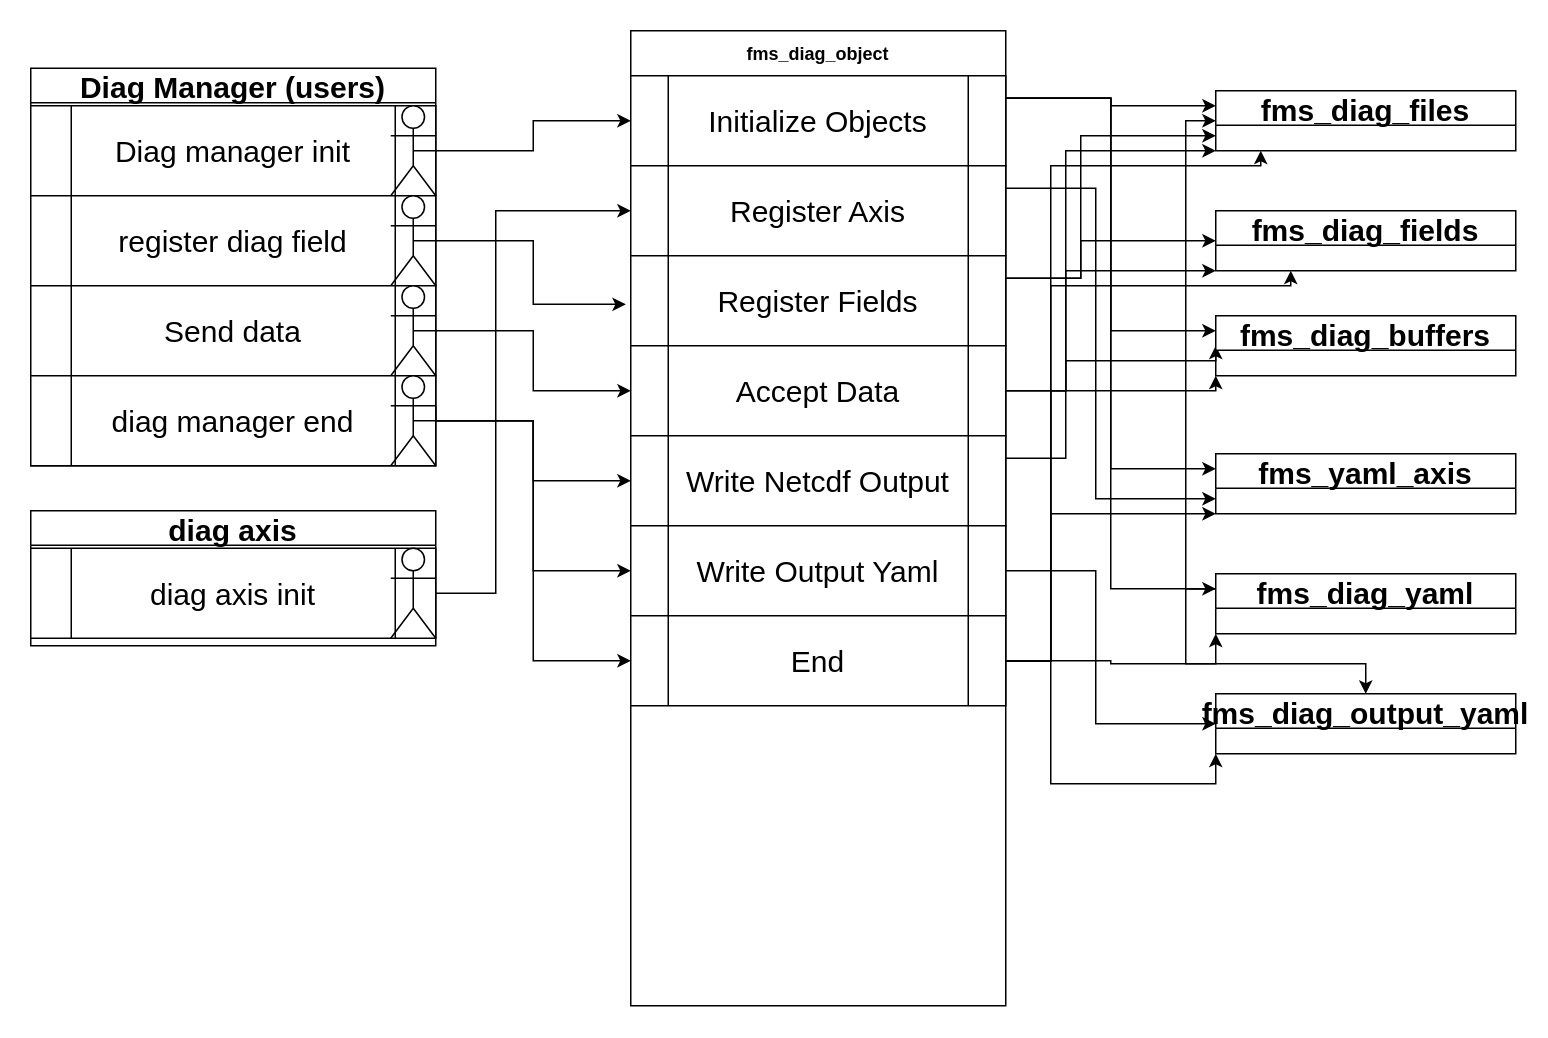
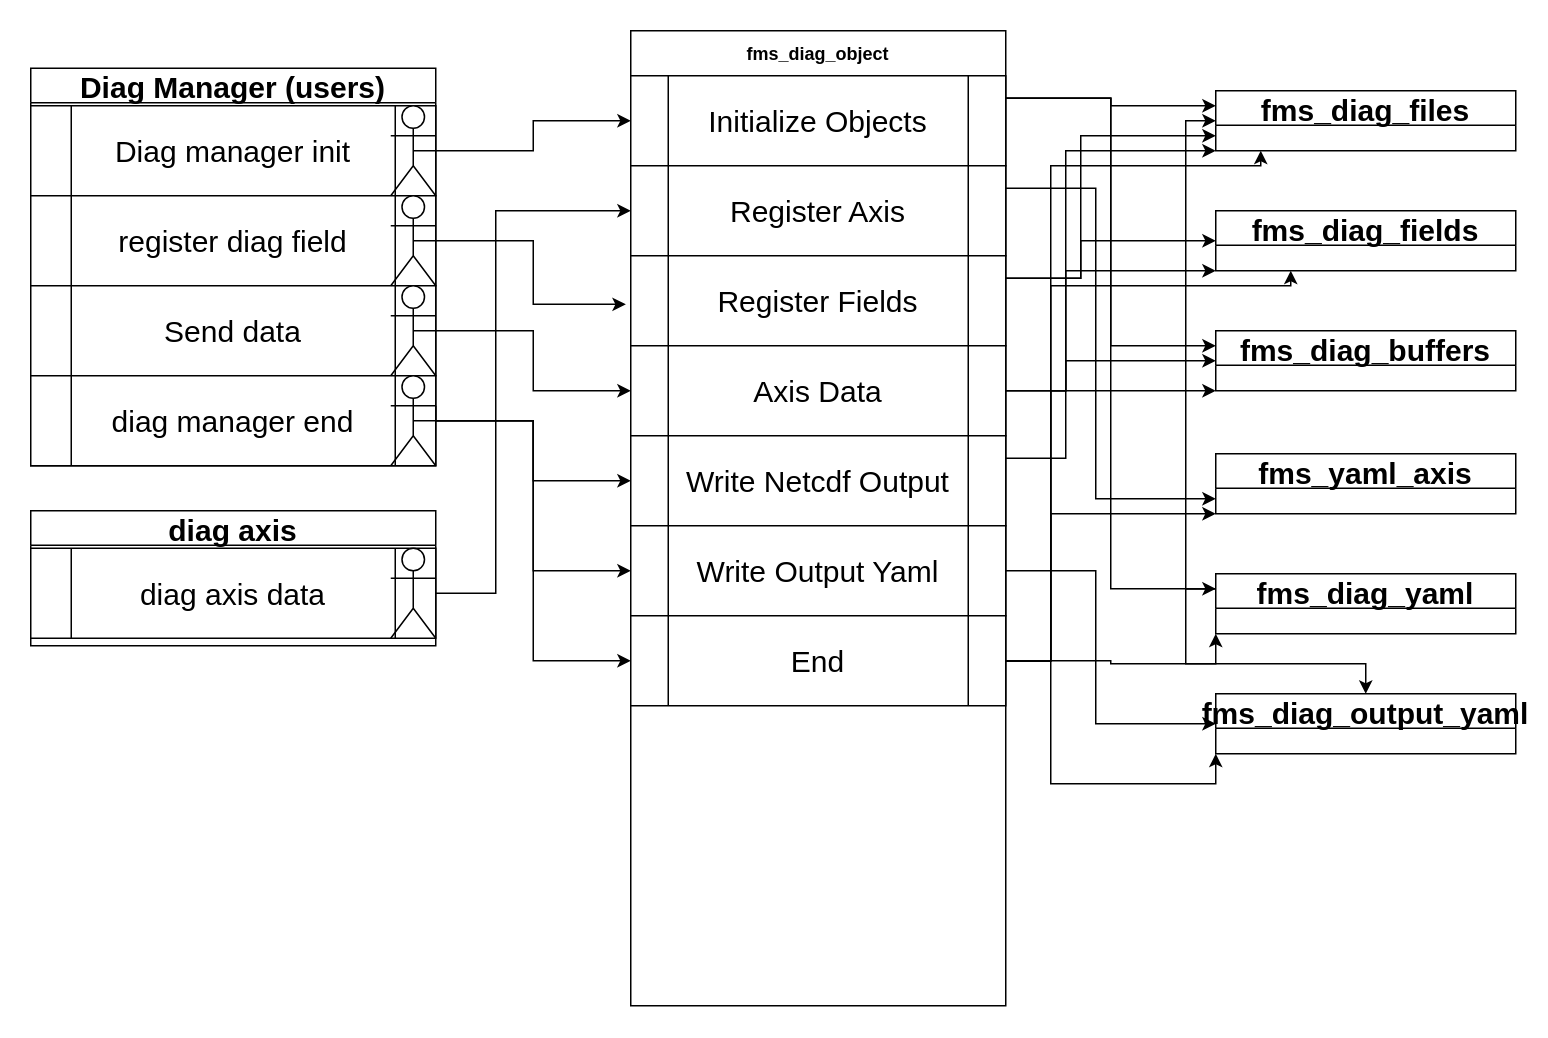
(1366, 346) -> (1366, 361)
(818, 391) -> (818, 391)
(1159, 469) -> none
(233, 593) -> (233, 593)
